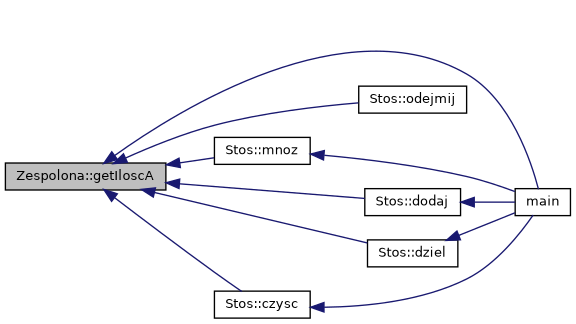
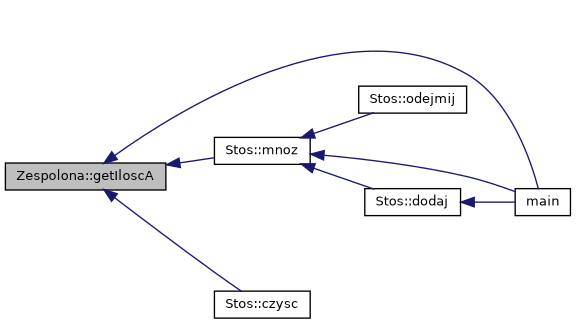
(239, 119) -> (344, 123)
(272, 191) -> (344, 179)
(413, 253) -> none
(442, 289) -> none
